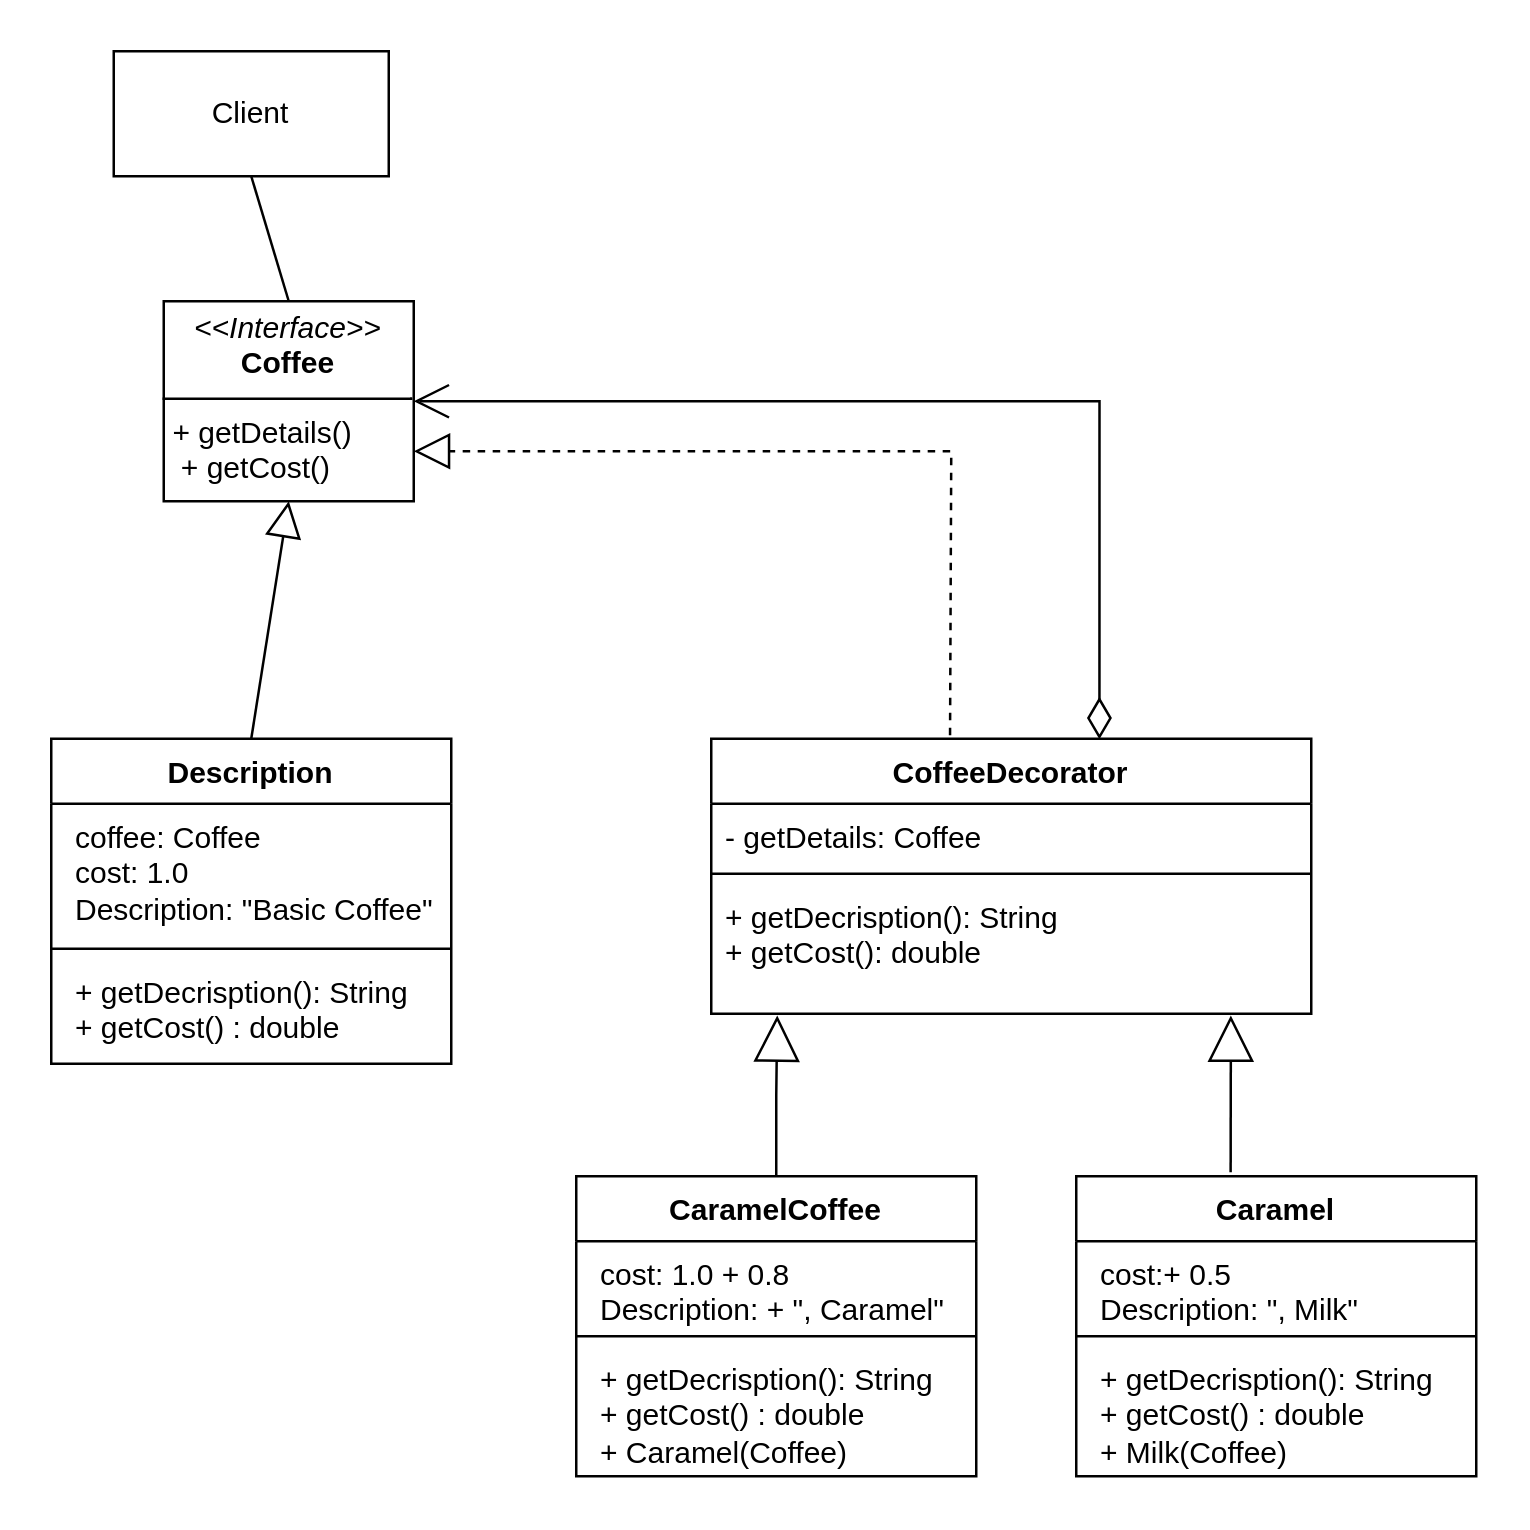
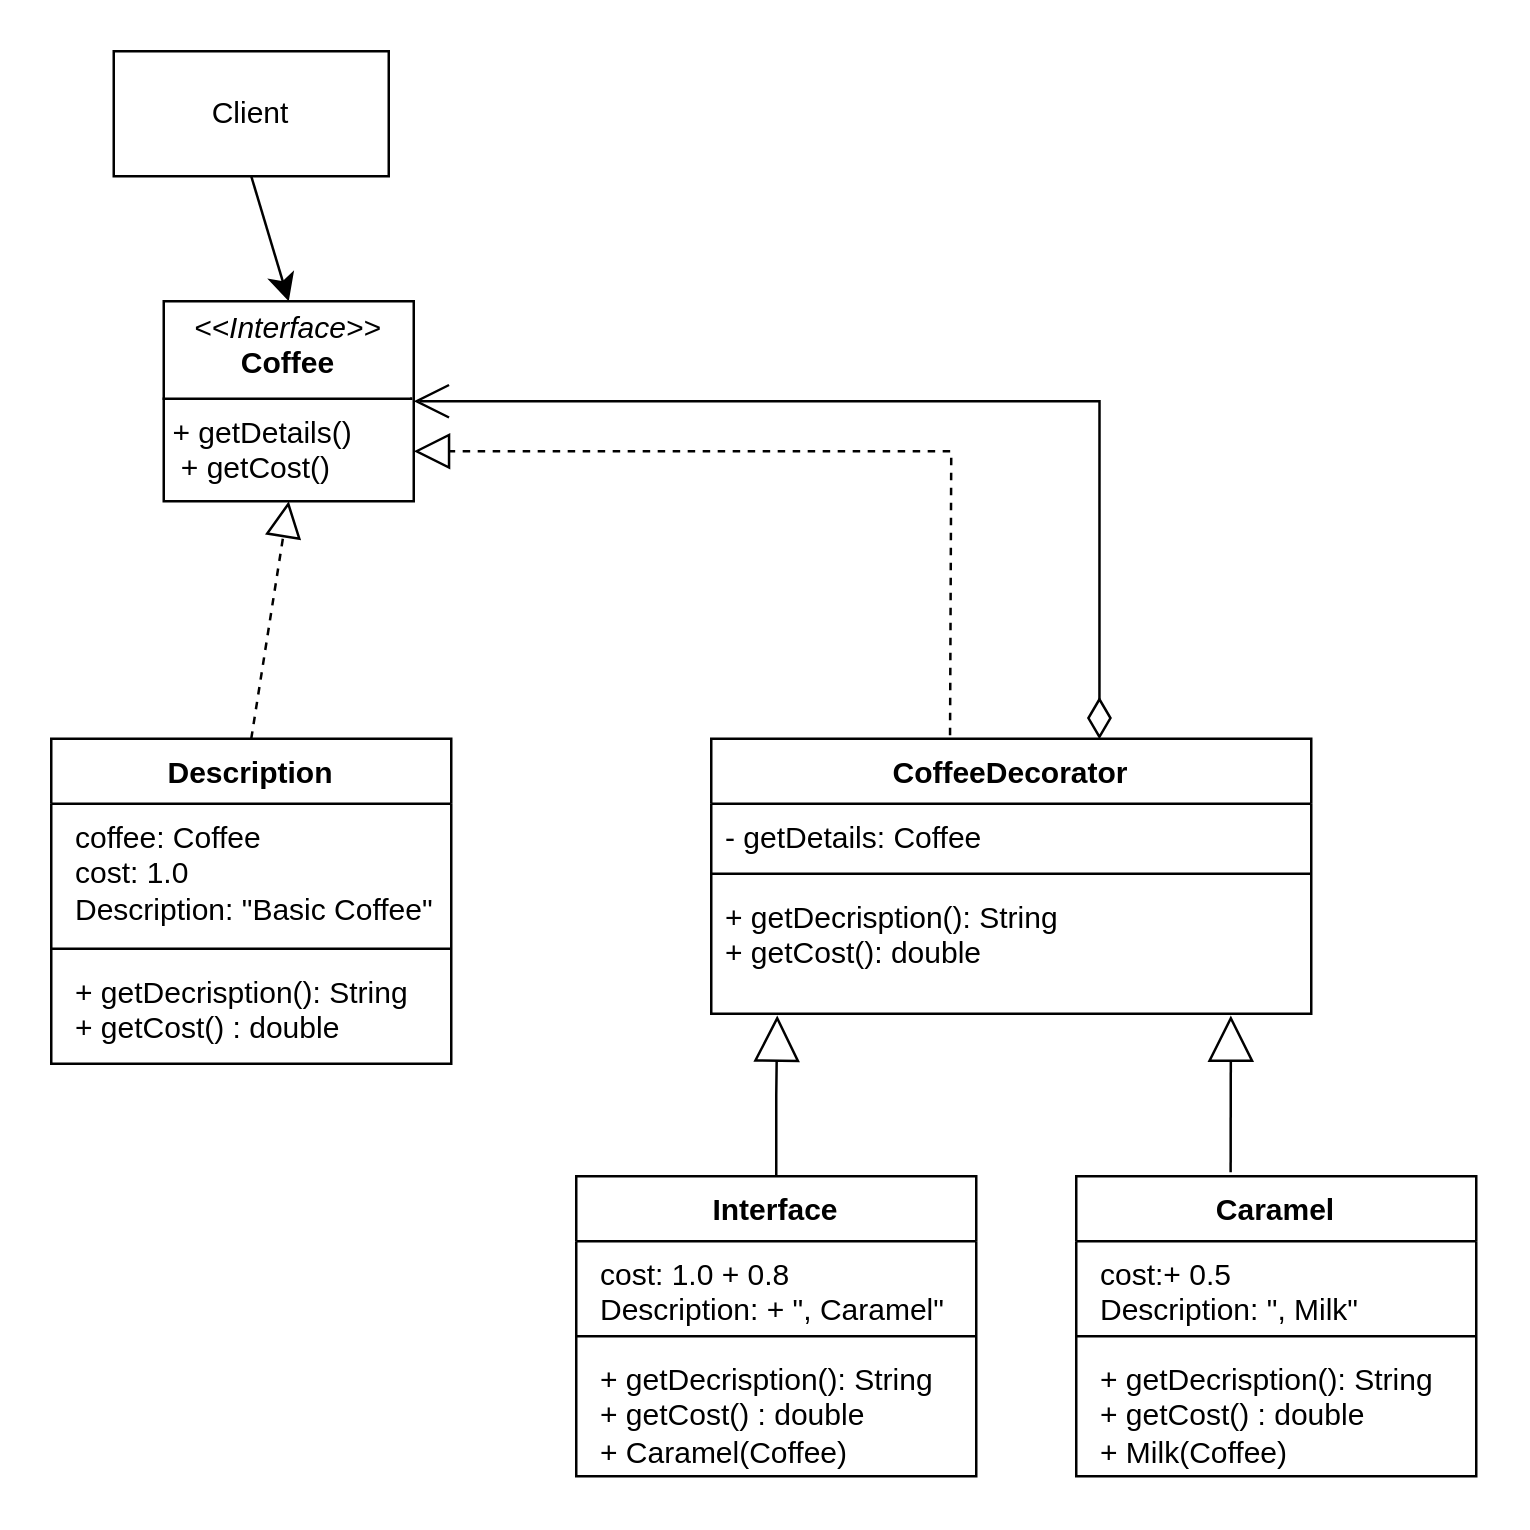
(285, 287) -> (282, 280)
(268, 634) -> (268, 634)
(776, 1212) -> (776, 1212)
